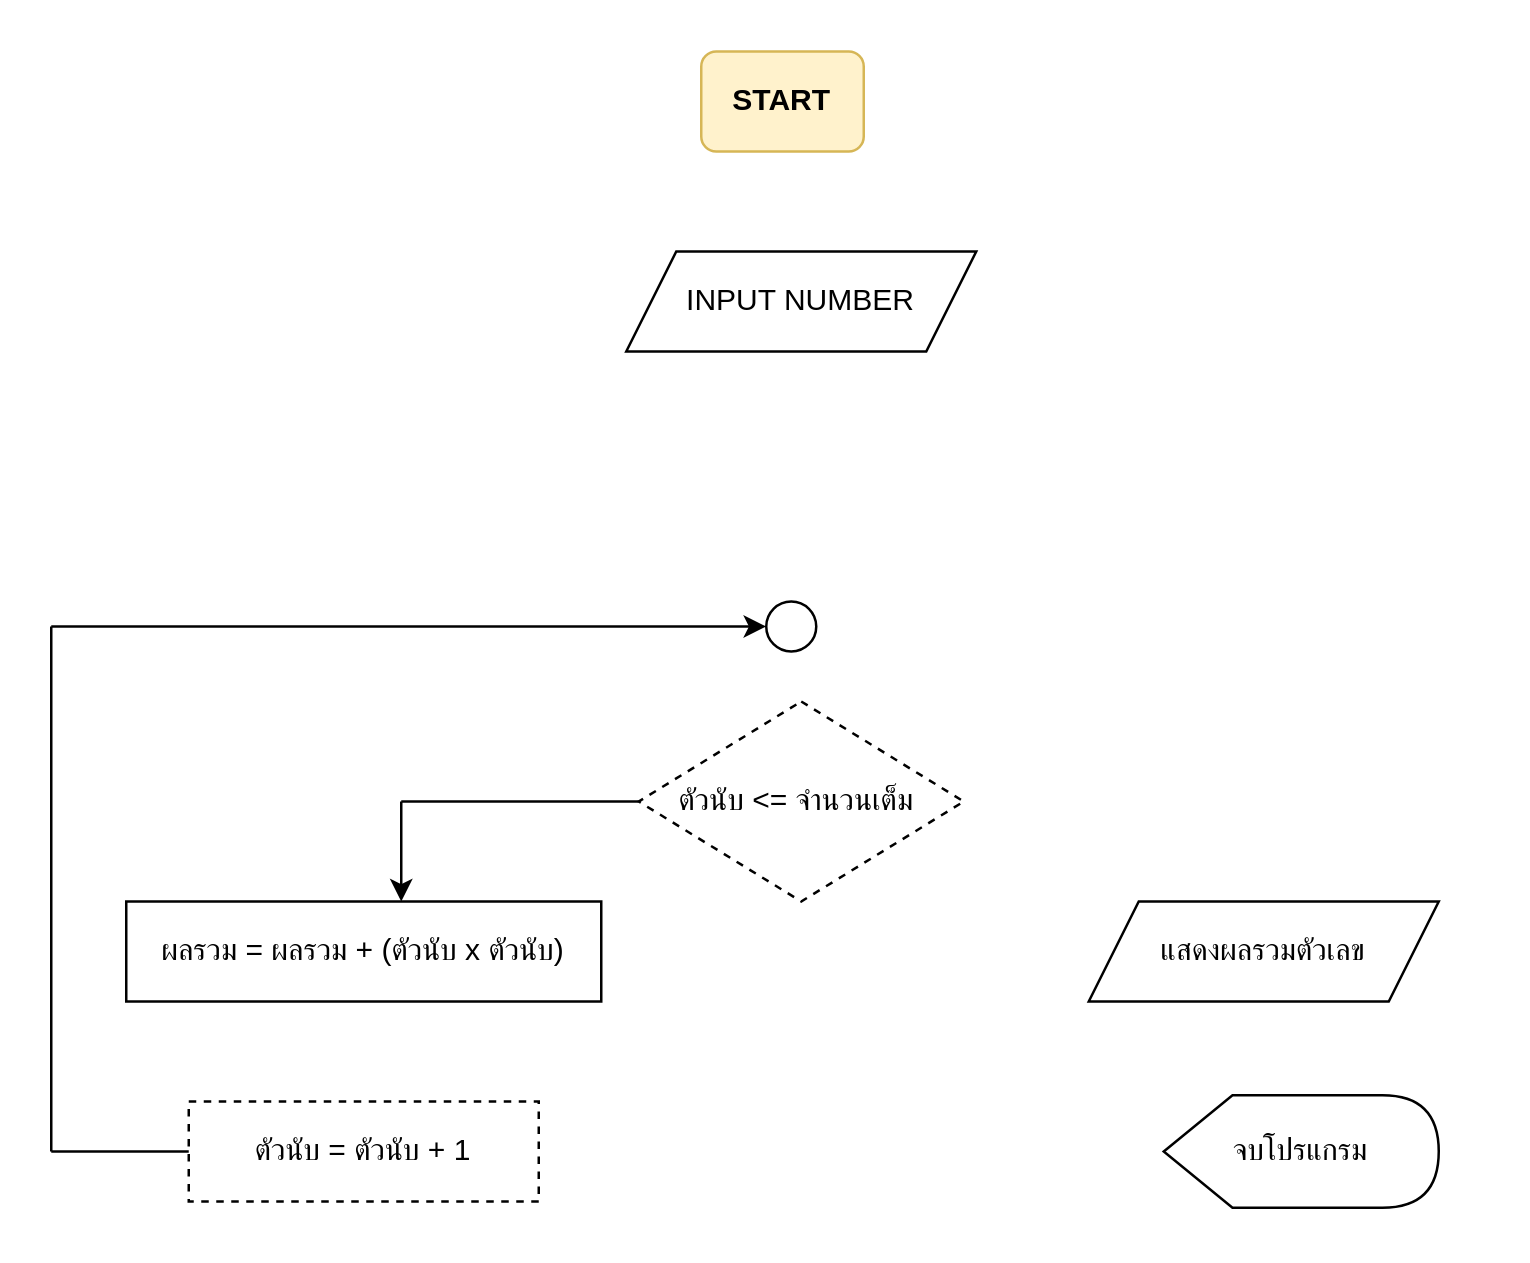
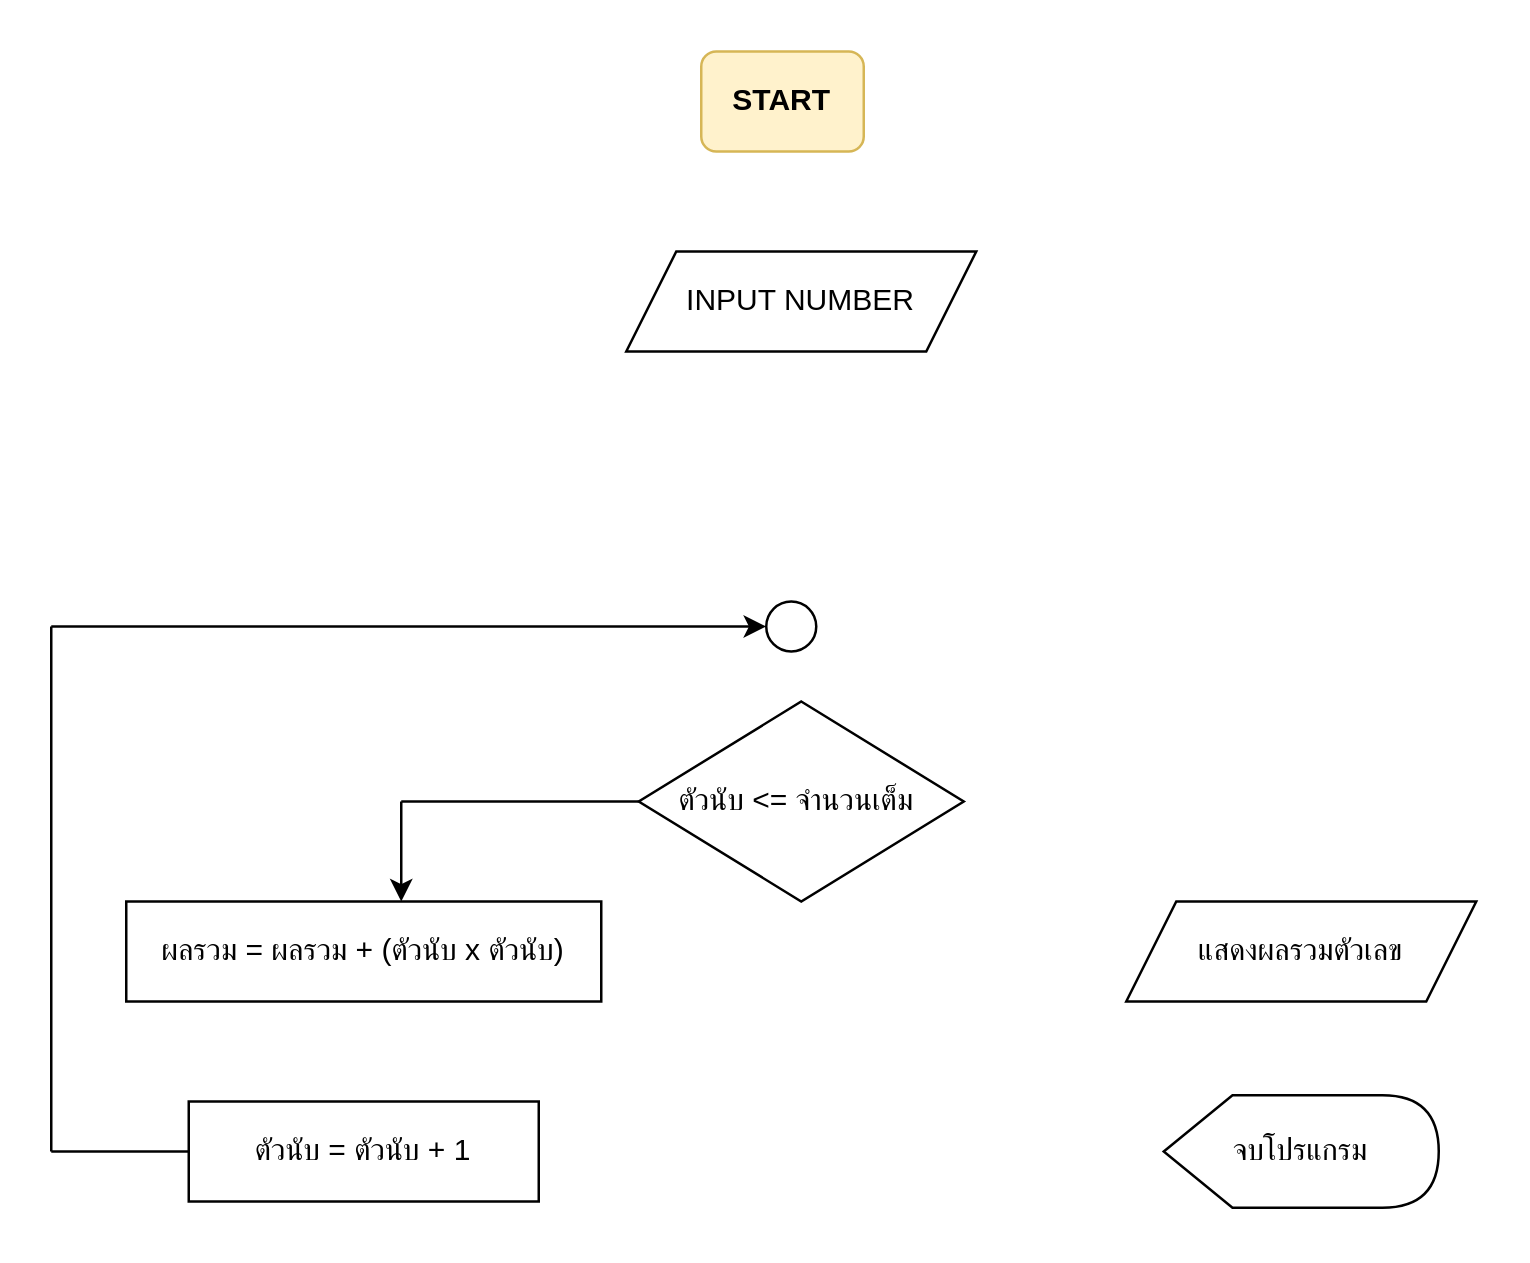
(801, 801) -> (801, 801)
(1264, 951) -> (1301, 951)
(364, 1151) -> (364, 1151)
